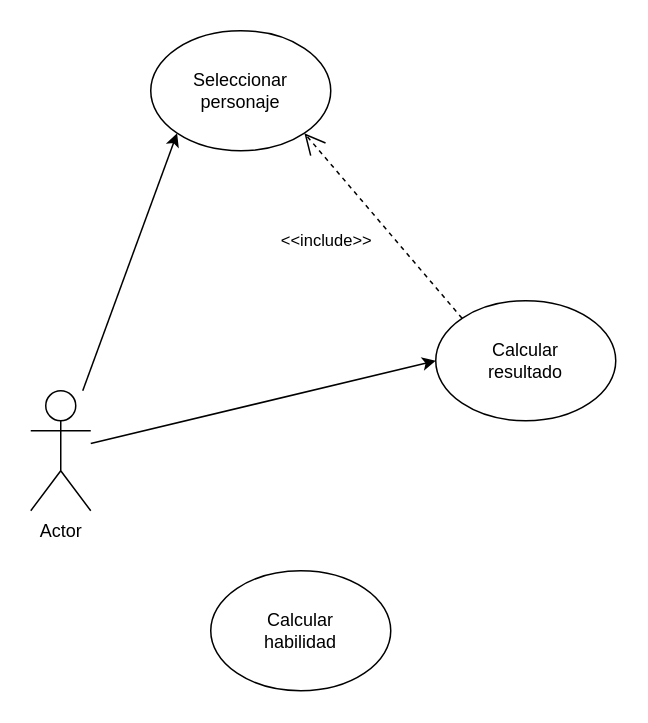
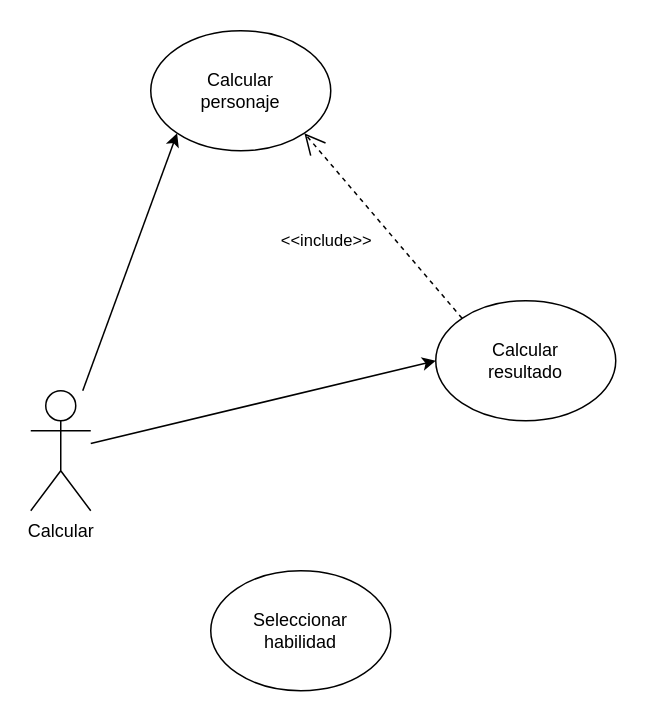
(241, 91) -> (241, 91)
(62, 532) -> (62, 532)
(301, 631) -> (301, 631)
